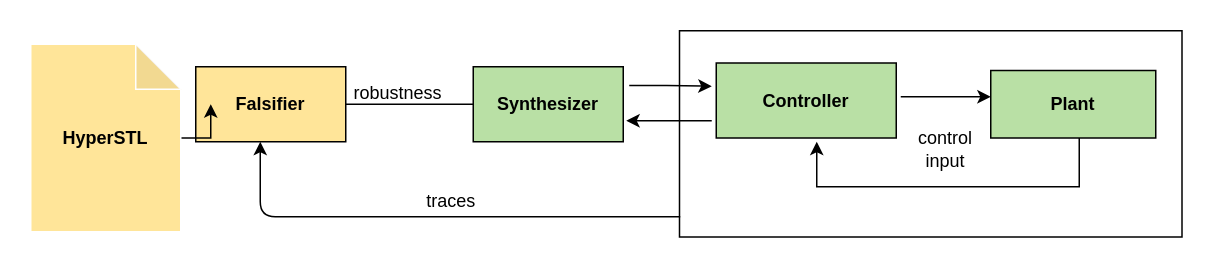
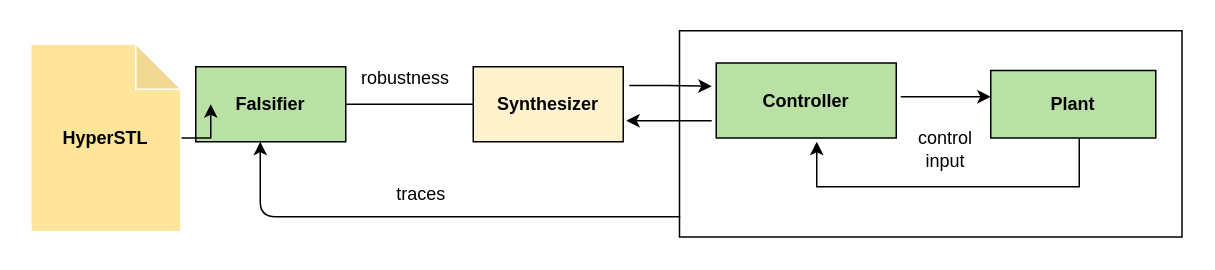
(398, 93) -> (406, 78)
(271, 104) -> (271, 104)
(548, 104) -> (548, 104)
(451, 202) -> (421, 194)
